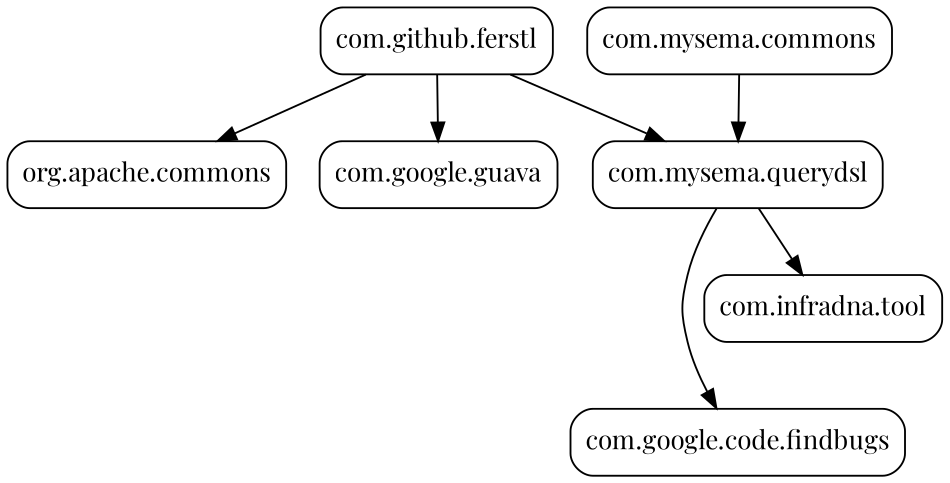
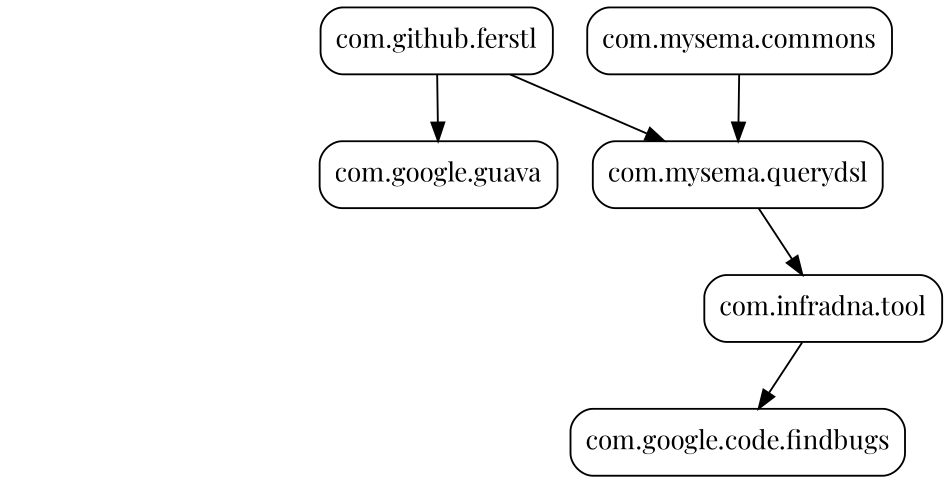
(147, 175) -> none
(683, 299) -> (786, 368)
